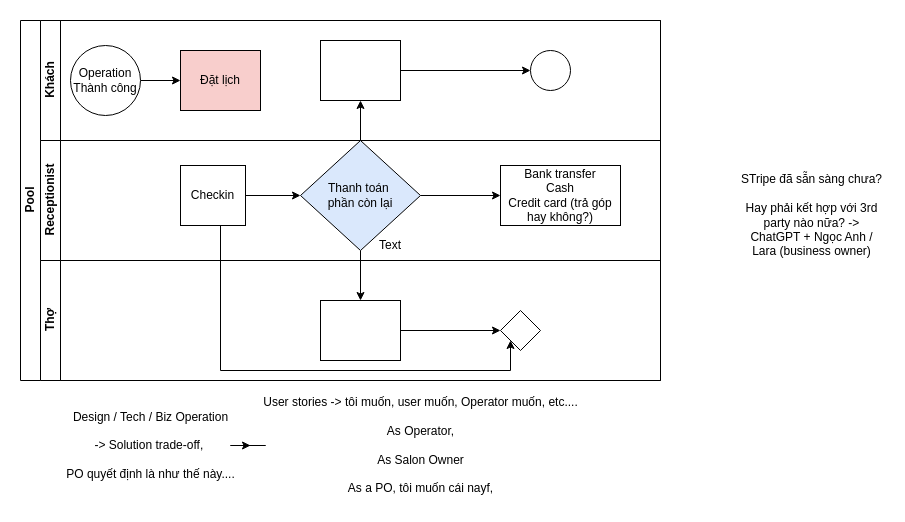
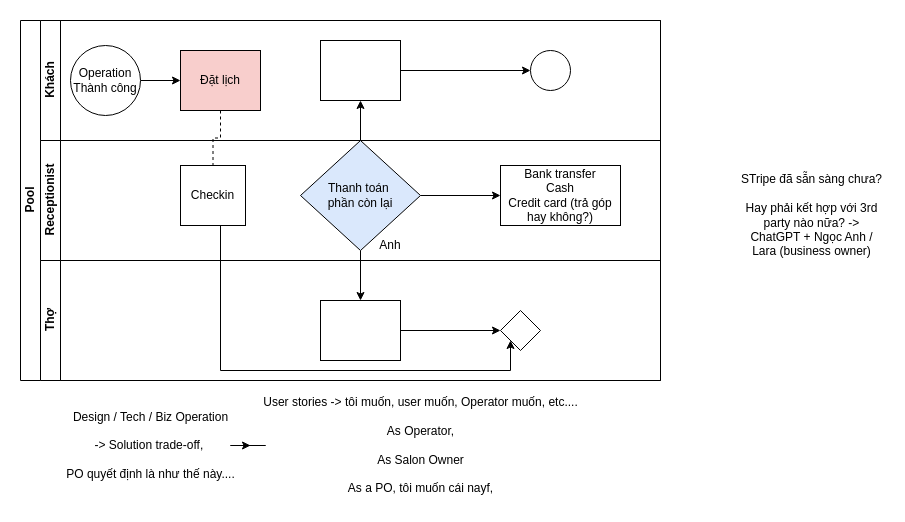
none -> (217, 138)
(270, 196) -> none
(391, 246) -> (391, 246)
